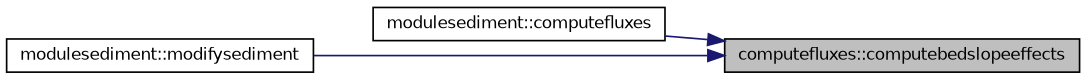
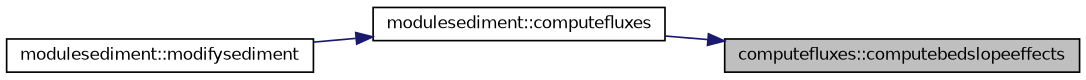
(511, 56) -> (335, 40)
